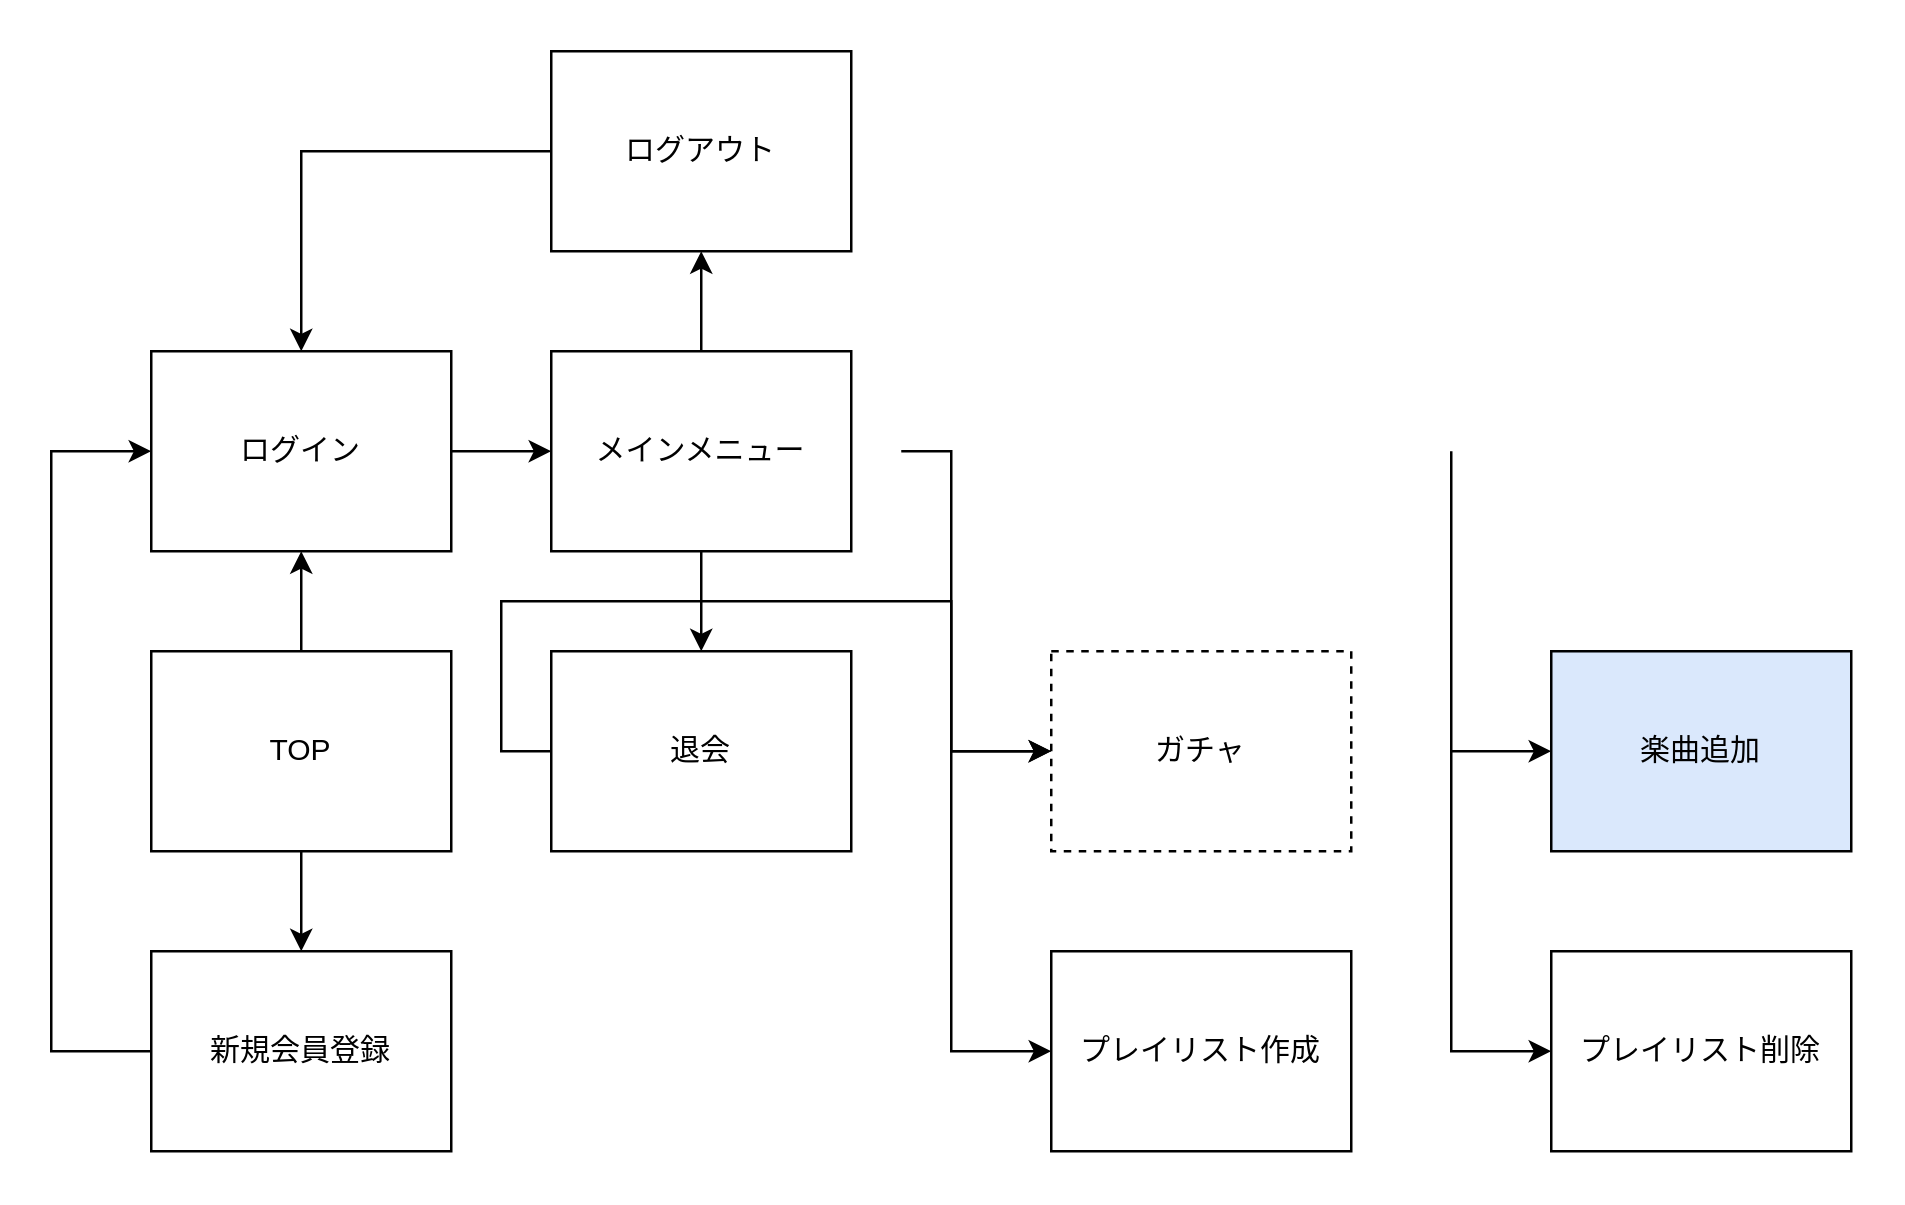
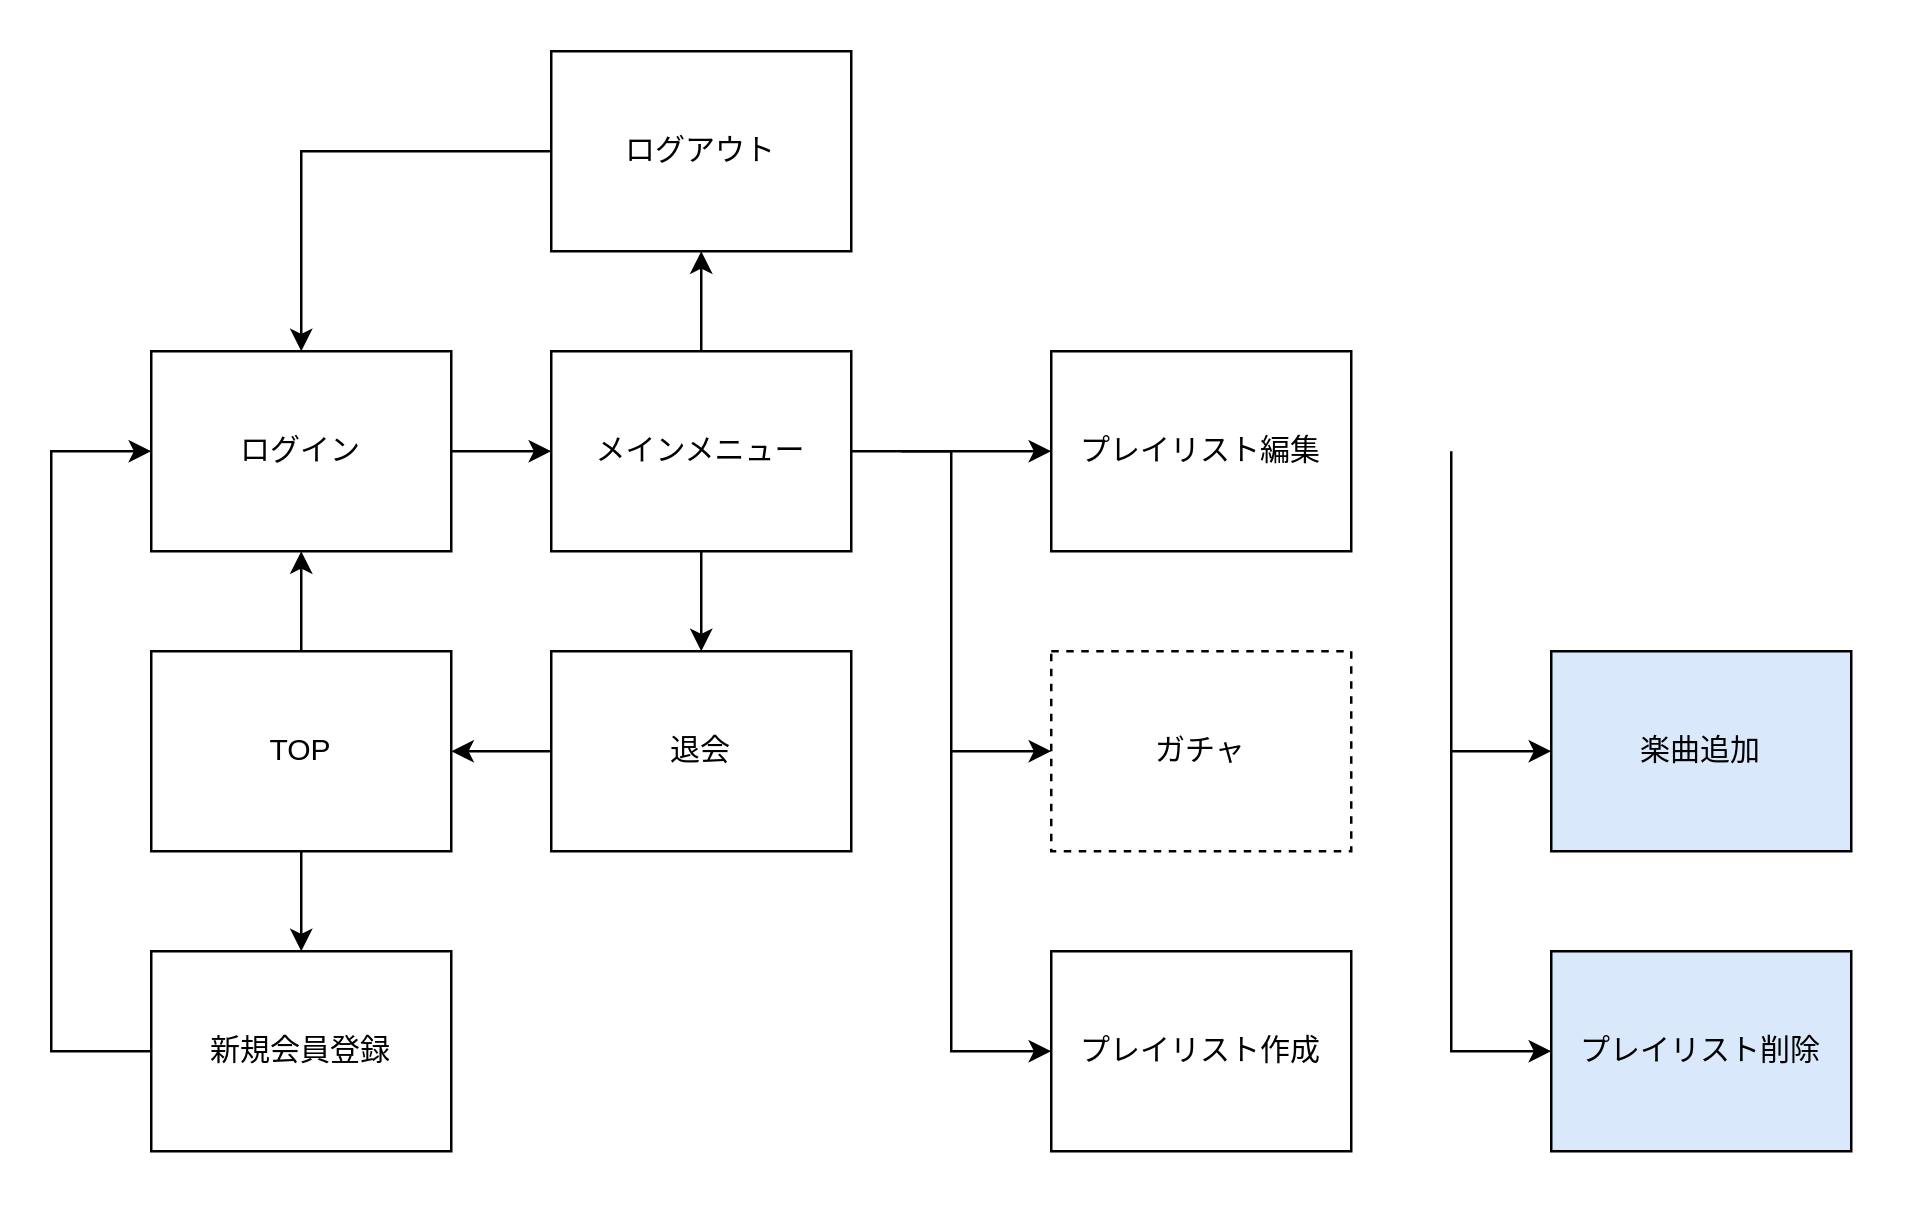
none -> (995, 451)
none -> (1201, 451)
(522, 601) -> (486, 751)
(1701, 1051) -> (1701, 1051)
